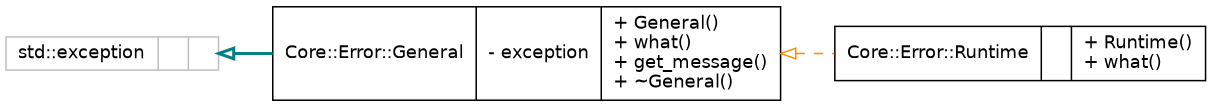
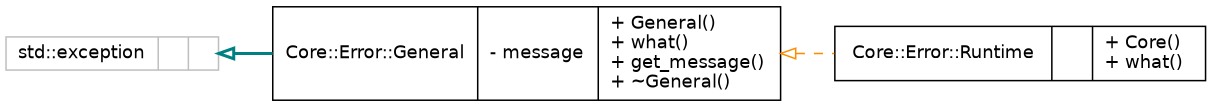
(1138, 43) -> (1143, 43)
(539, 53) -> (537, 53)
